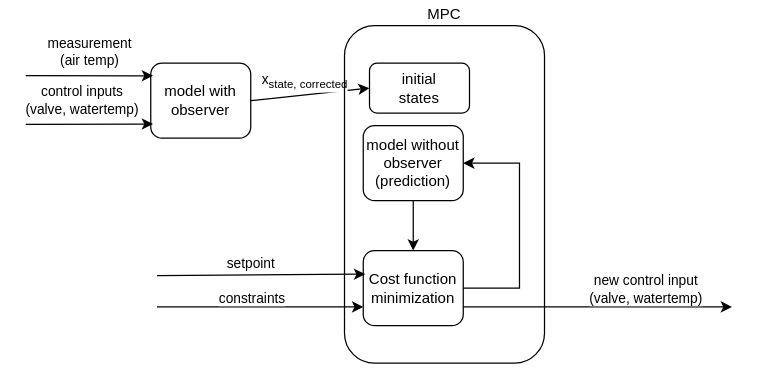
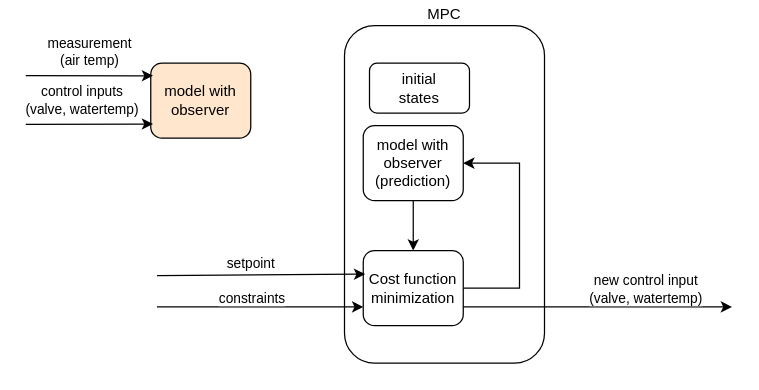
(288, 97) -> none
(201, 101) -> (201, 101)
(413, 163) -> (413, 163)
